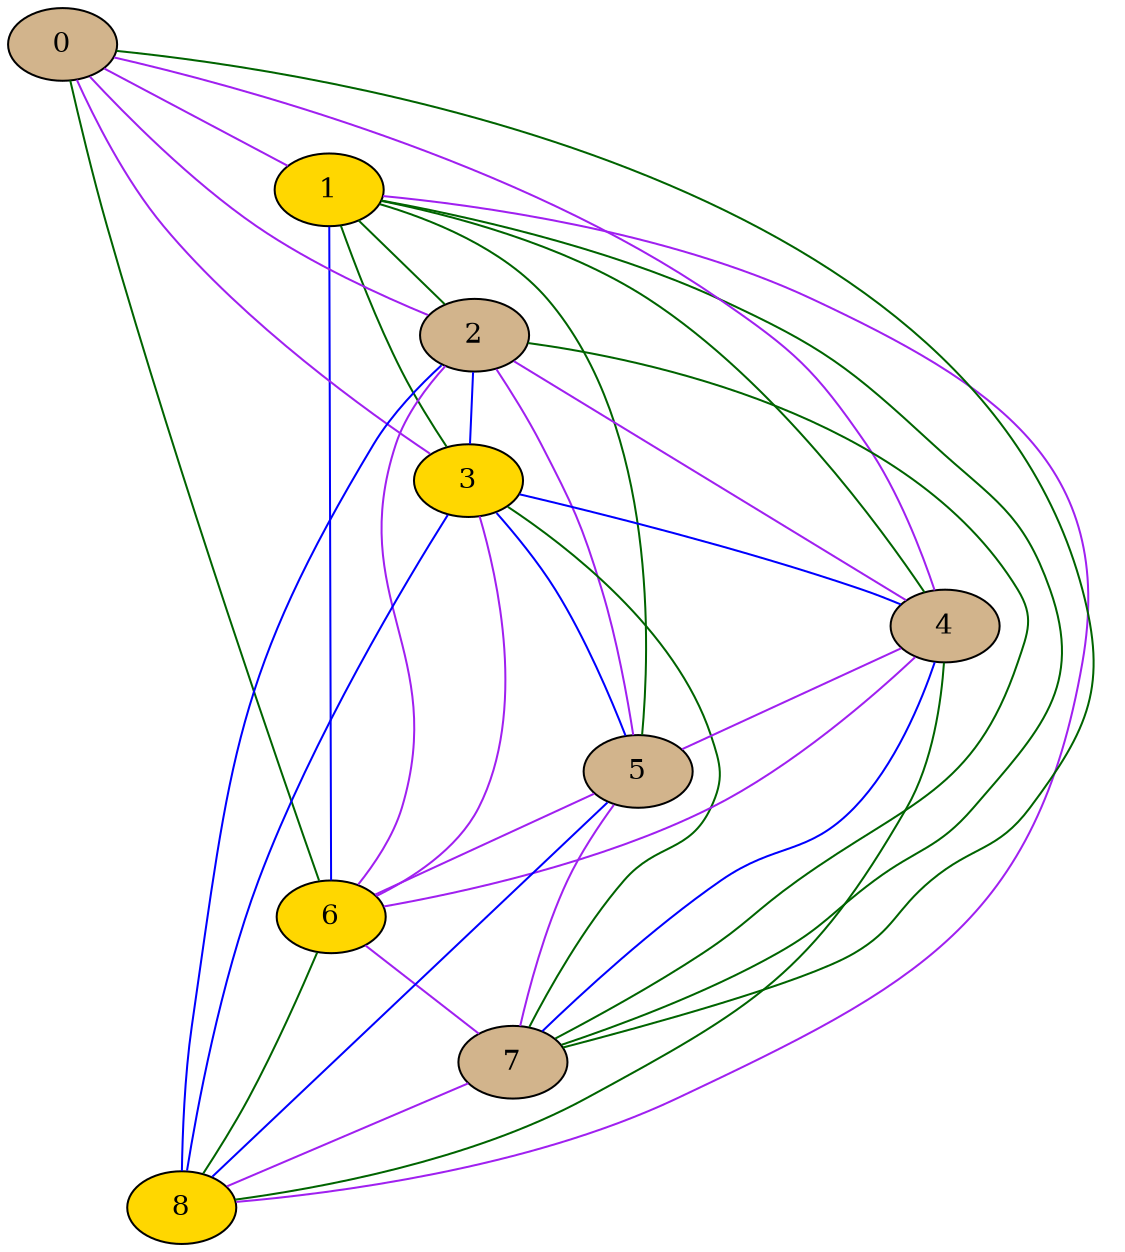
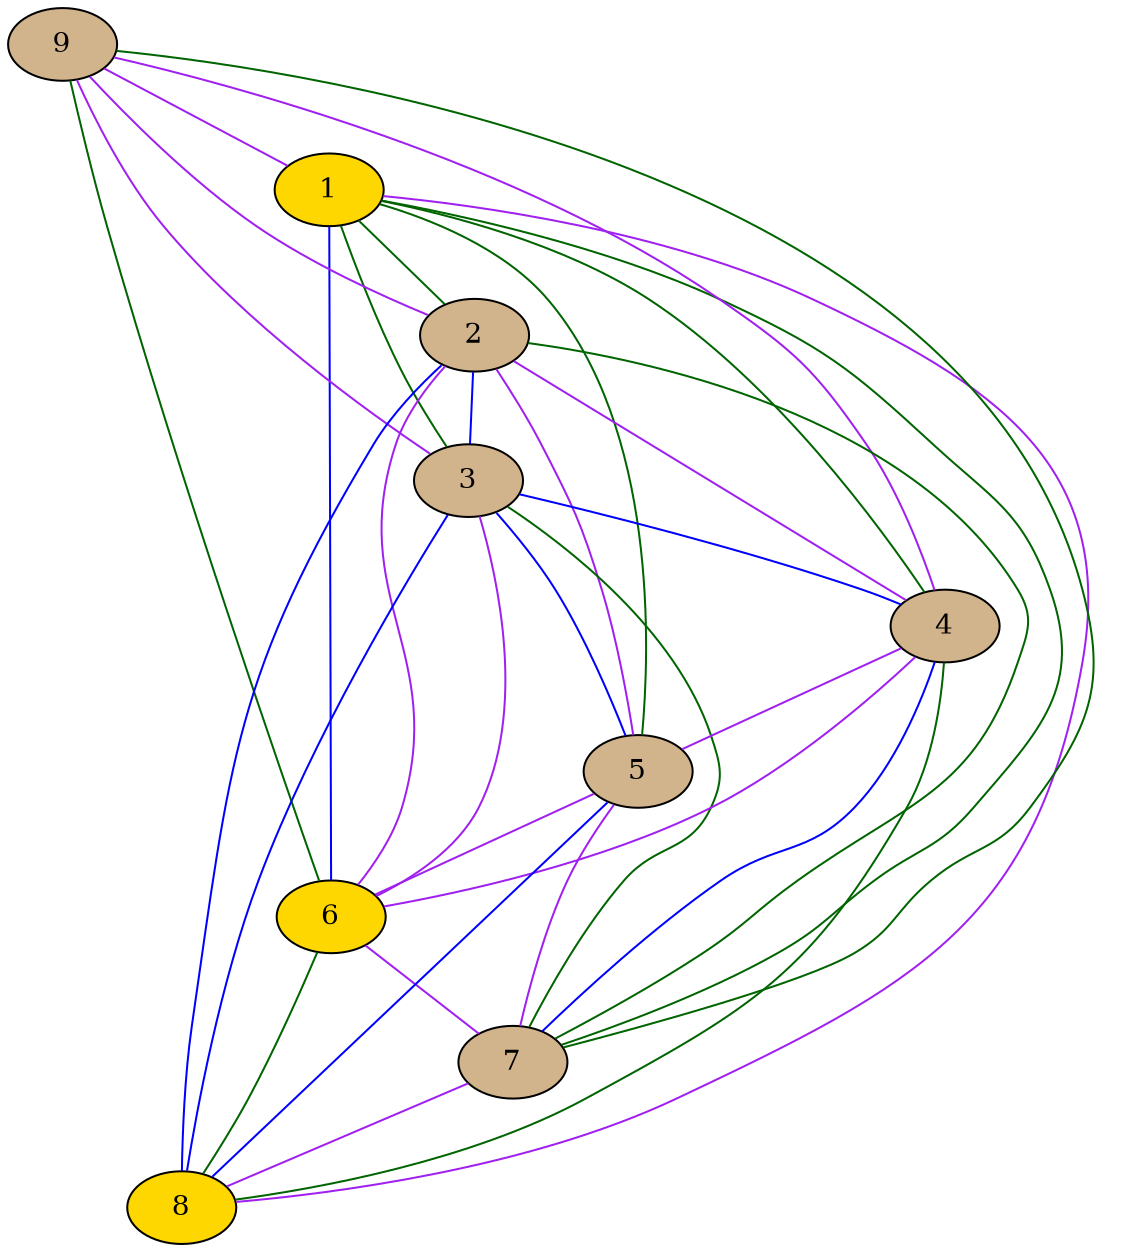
(63, 44) -> (63, 44)
(469, 481) -> (469, 481)
